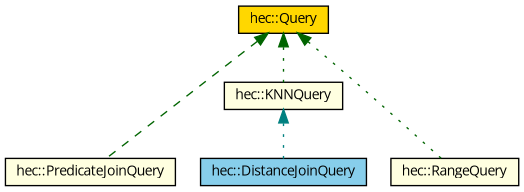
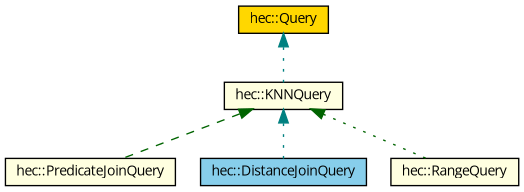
(284, 65) -> (284, 65)
(181, 100) -> (180, 136)
(375, 100) -> (375, 137)
